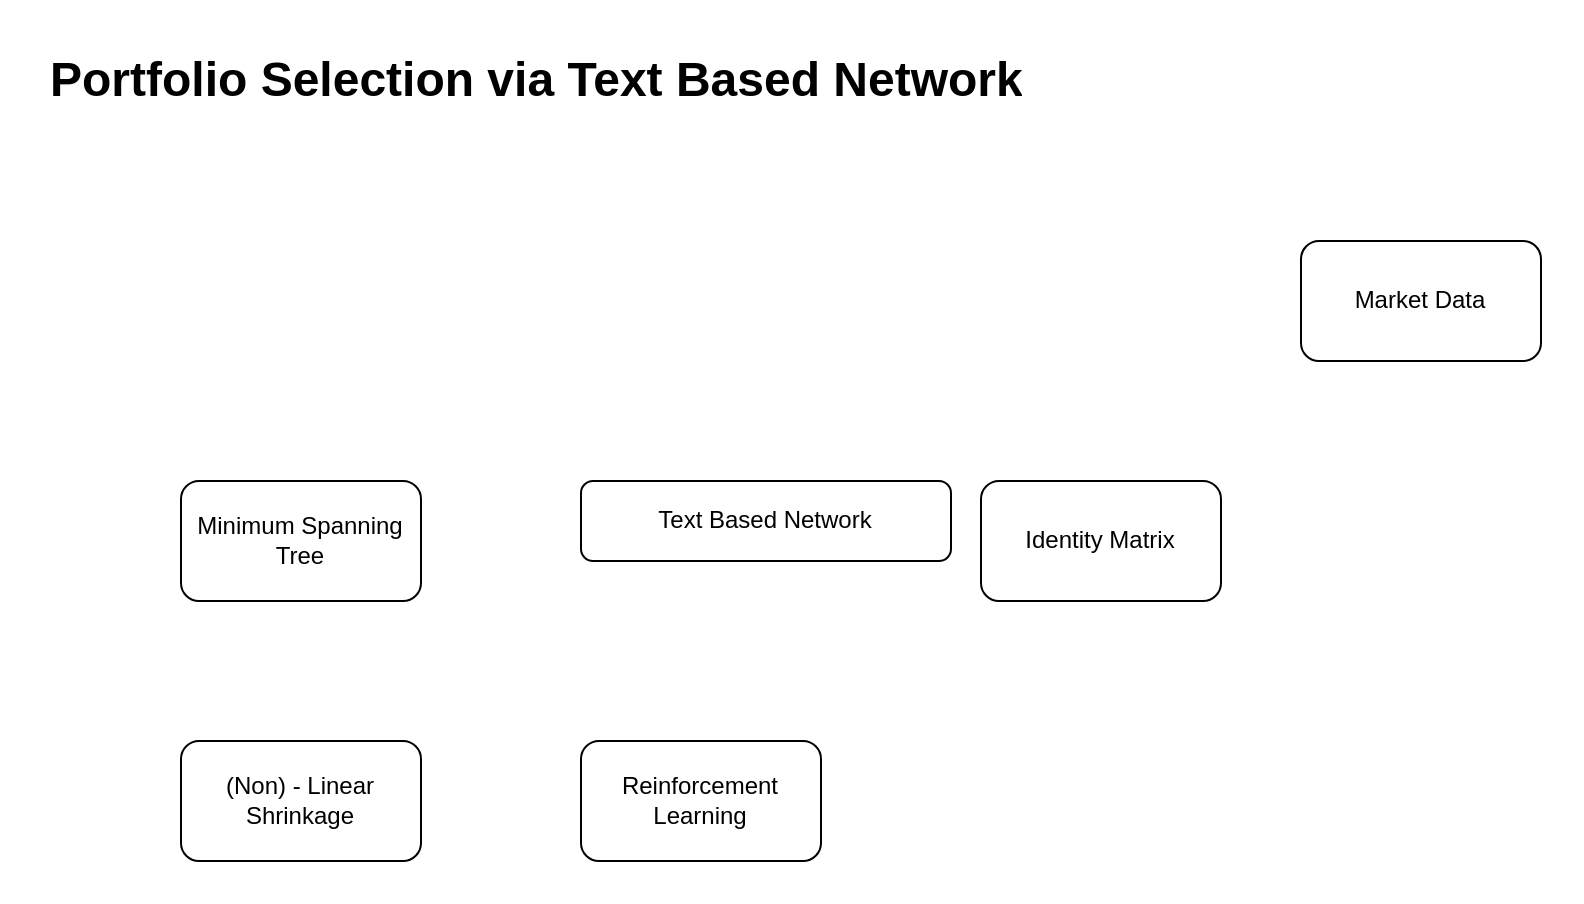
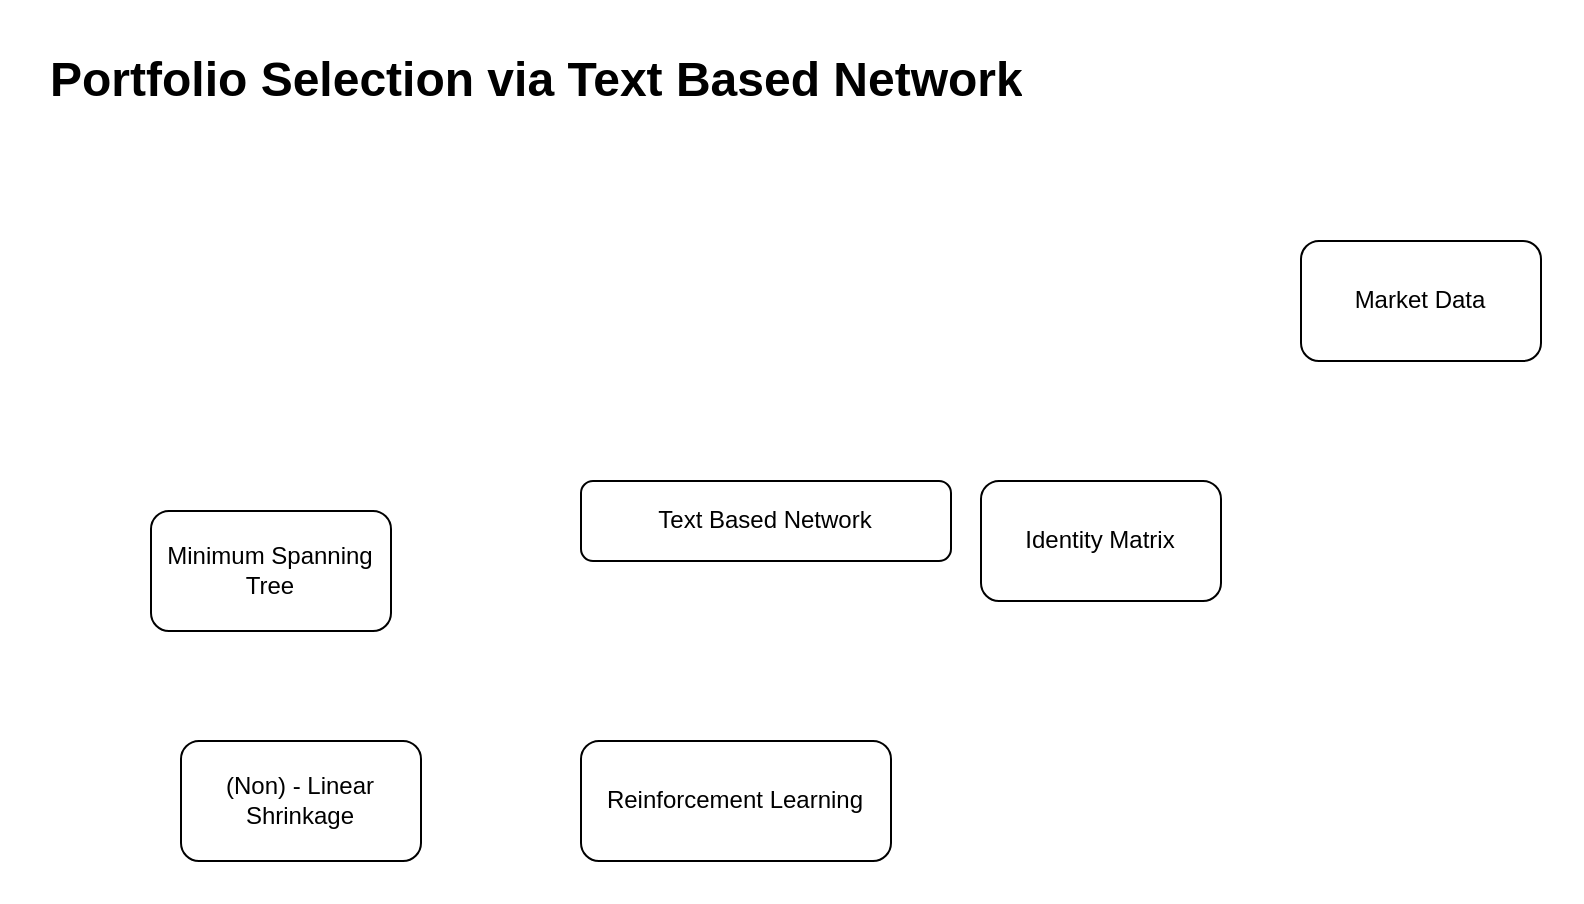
(301, 541) -> (271, 571)
(701, 801) -> (736, 801)
